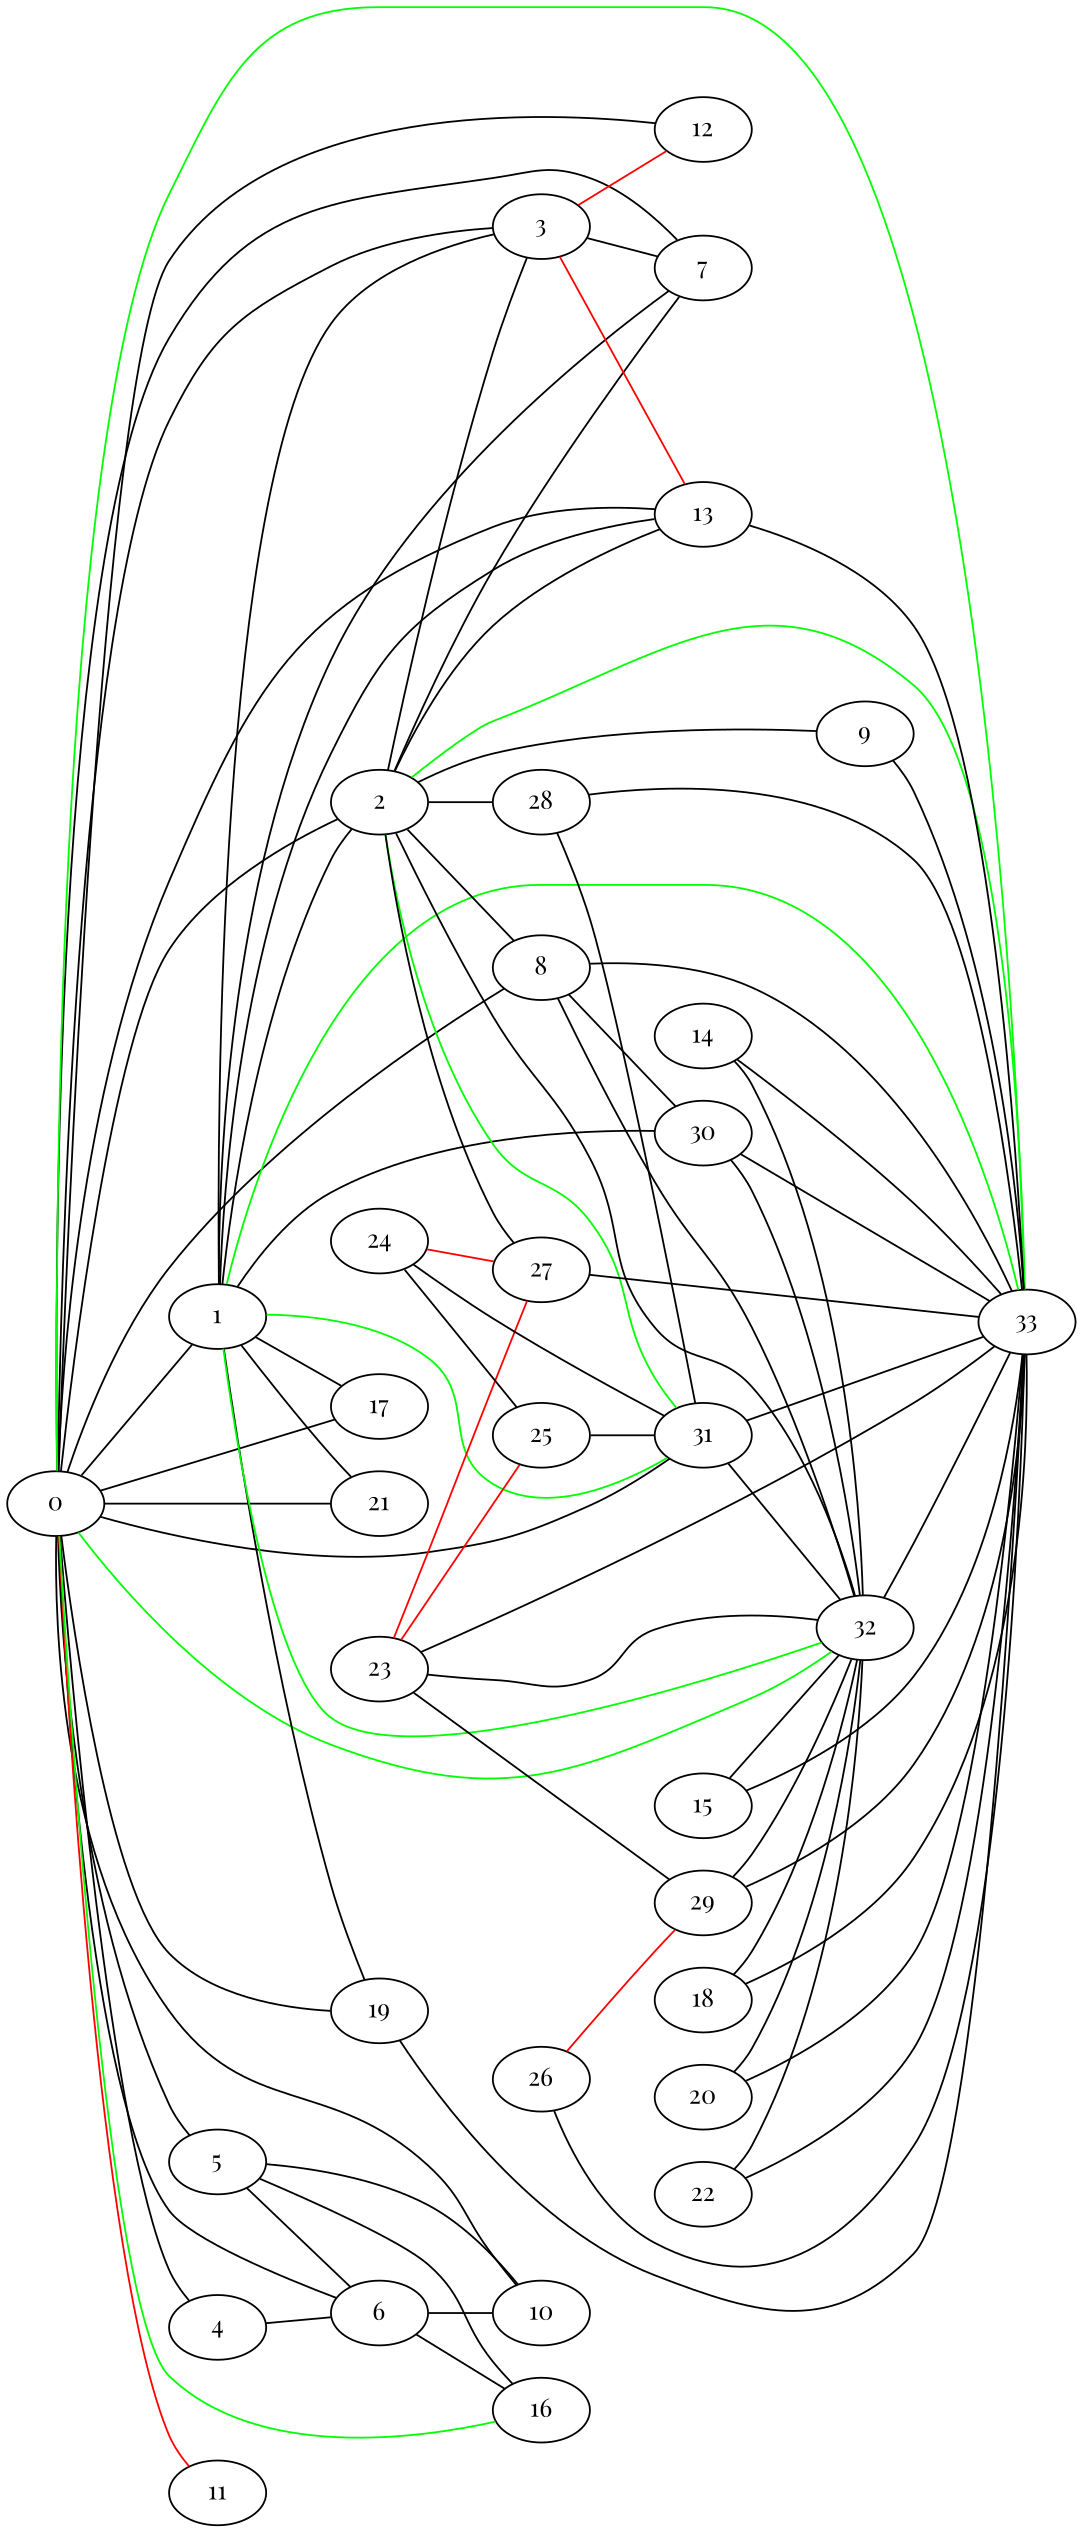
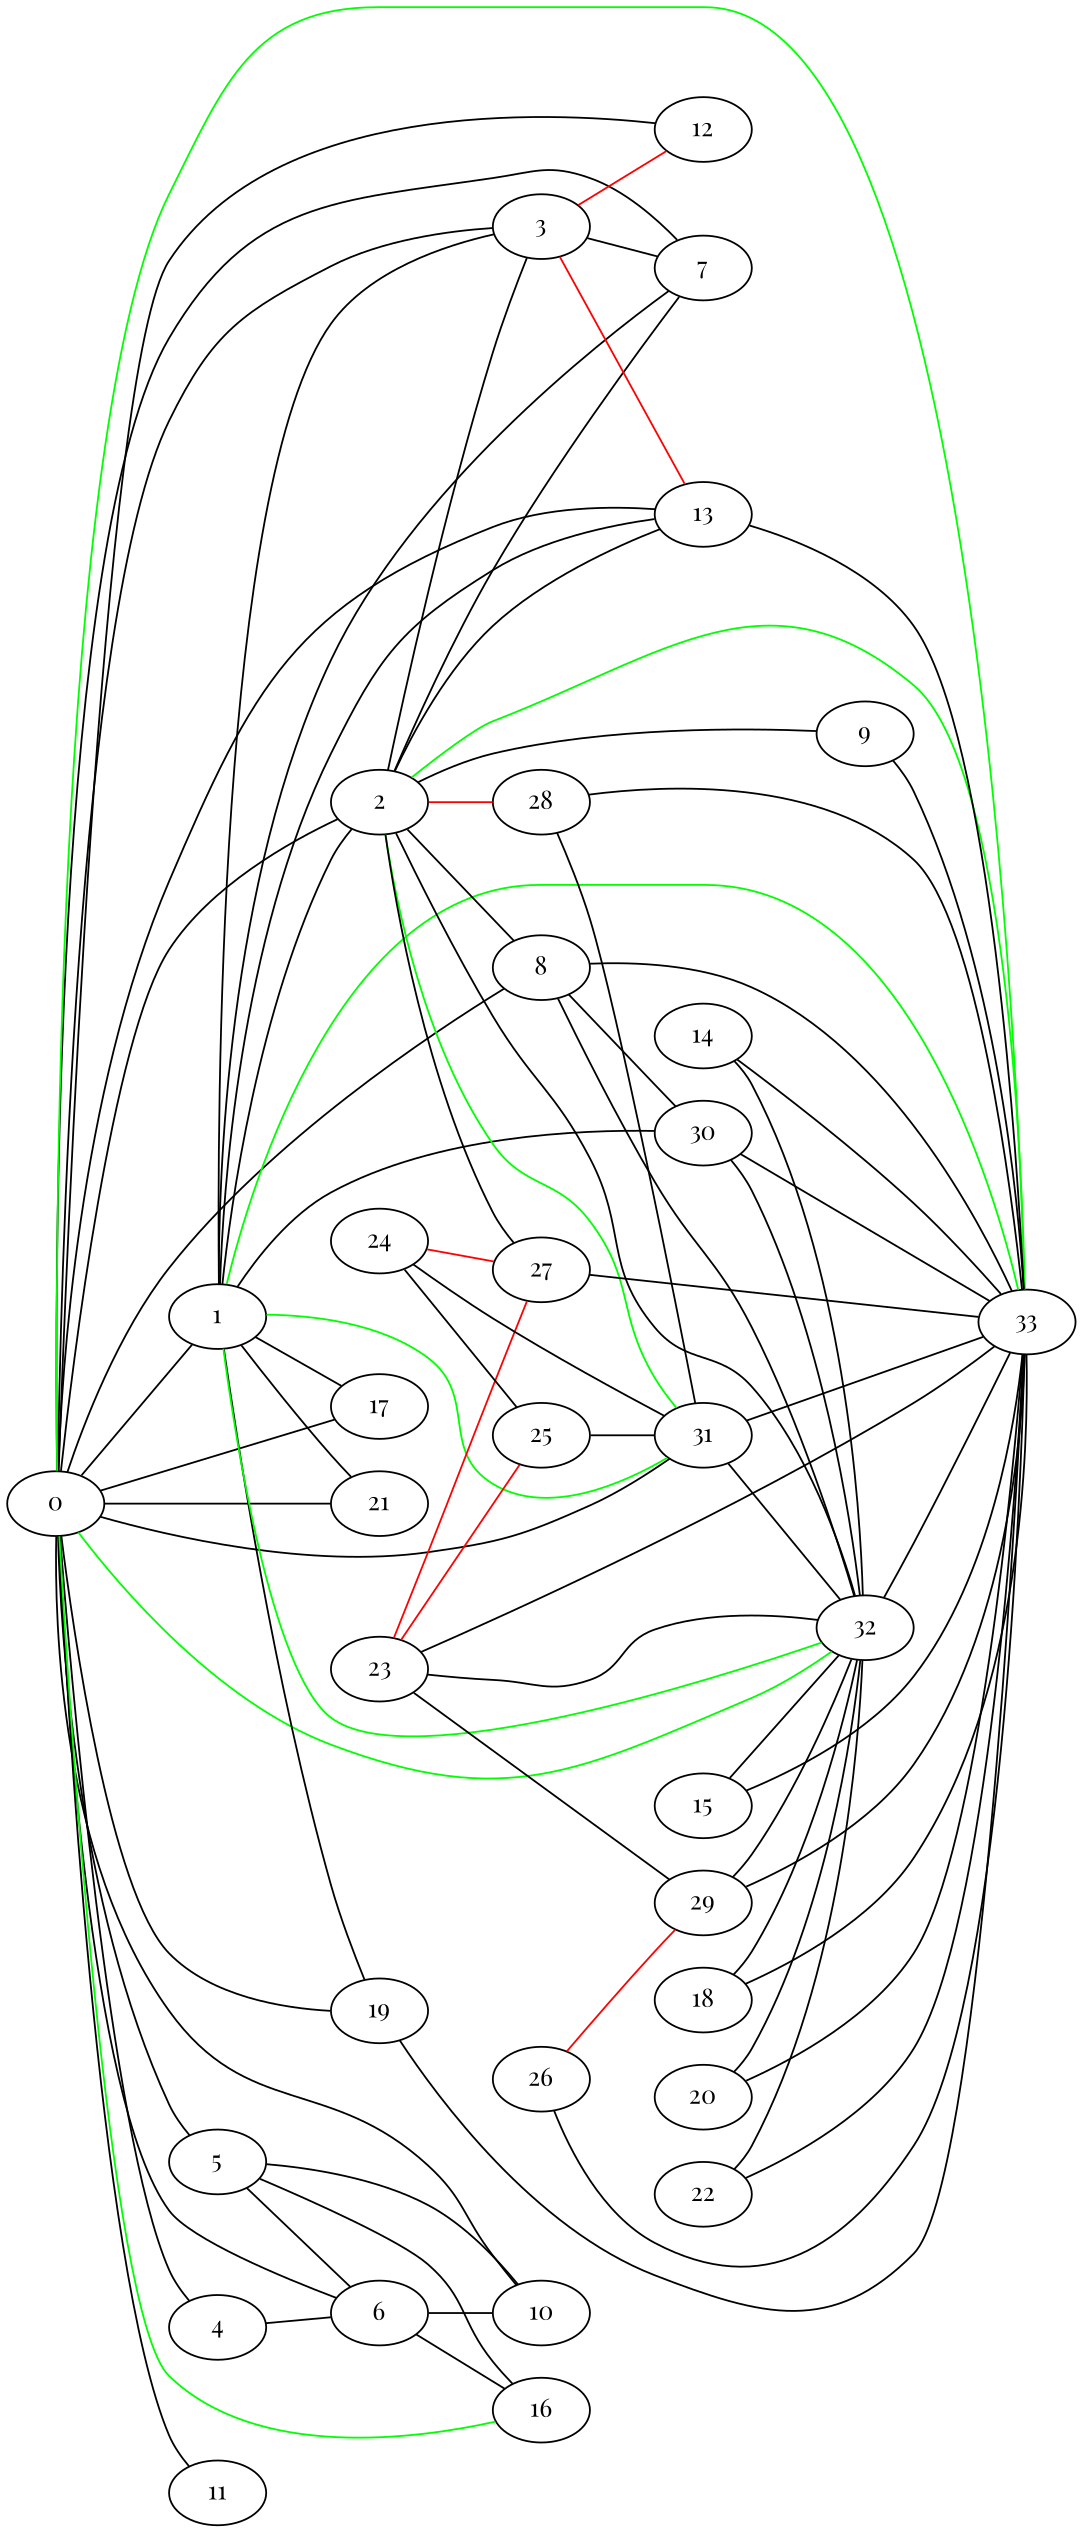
(461, 802) -> (461, 802)
(93, 2007) -> (93, 2007)
